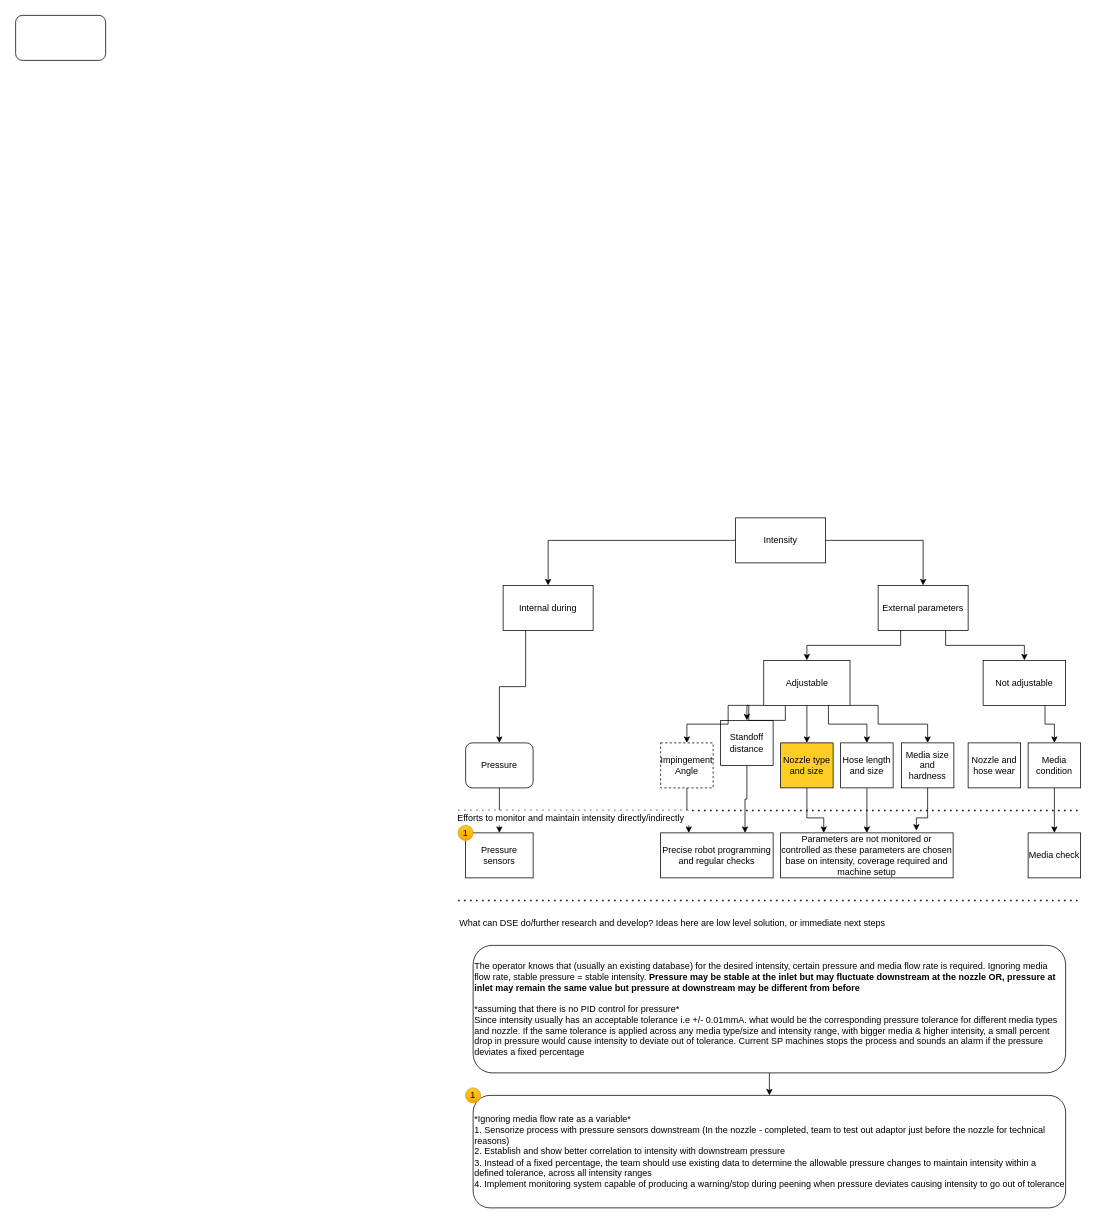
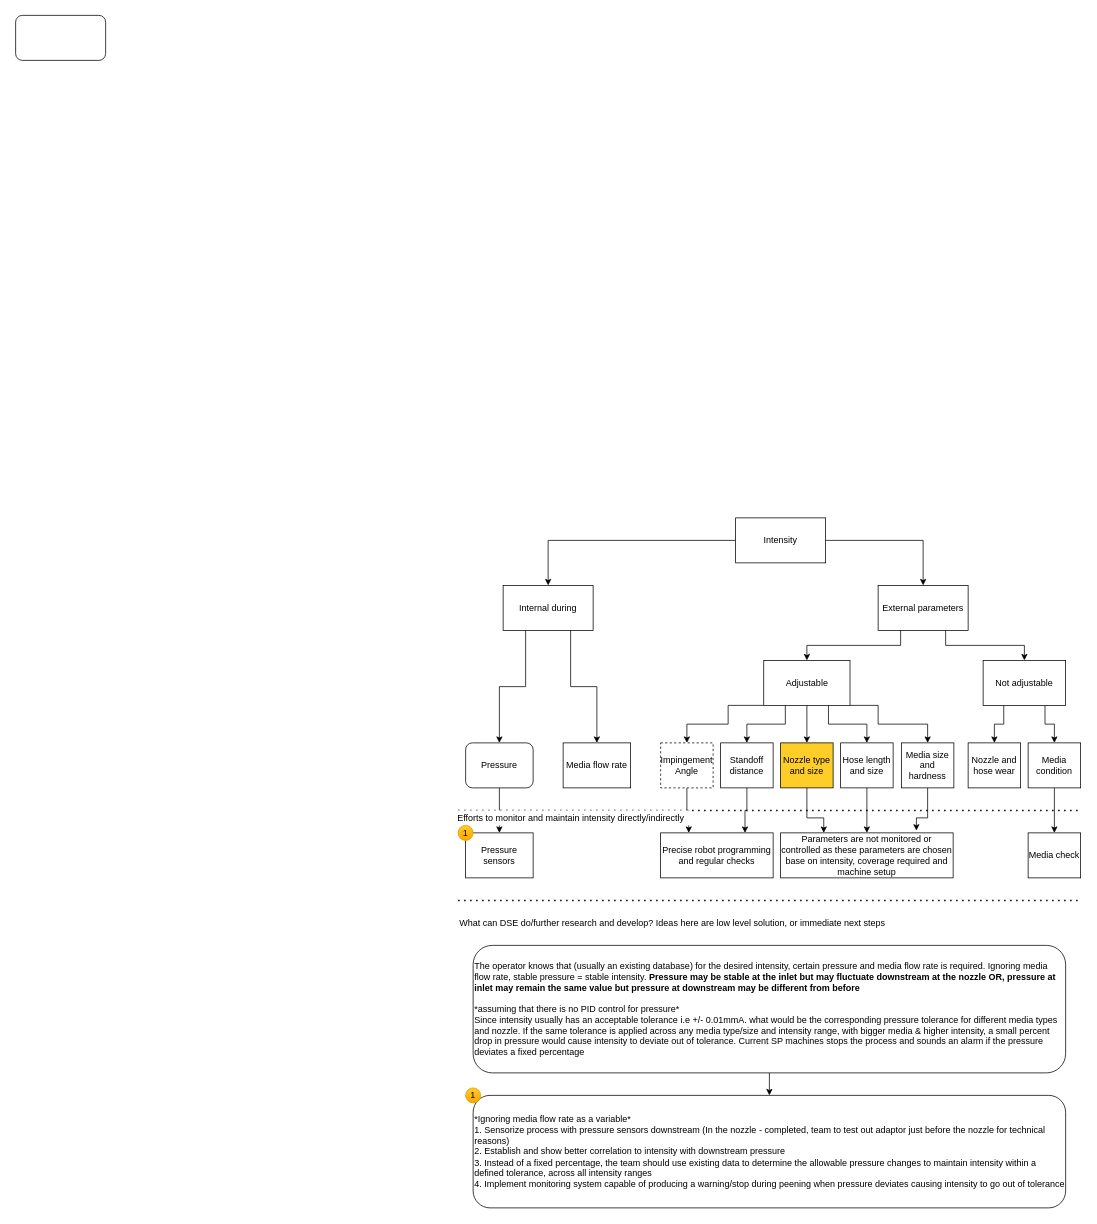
none -> (570, 673)
none -> (1001, 724)
(747, 743) -> (747, 765)
none -> (597, 765)
